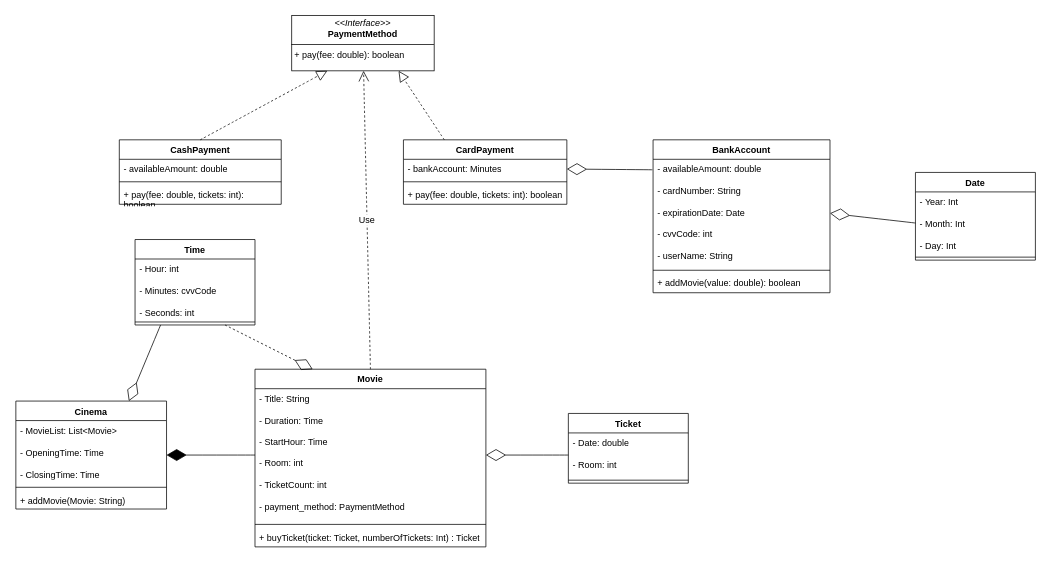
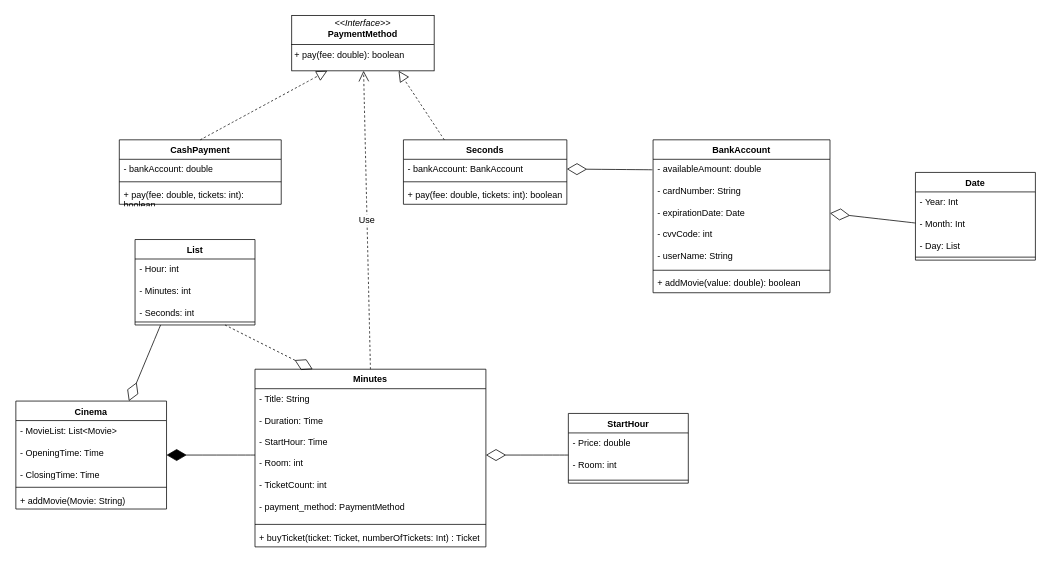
(485, 151) -> (485, 151)
(178, 170) -> (172, 170)
(458, 170) -> (470, 170)
(947, 214) -> (947, 214)
(195, 250) -> (195, 250)
(180, 281) -> (170, 281)
(370, 380) -> (370, 380)
(628, 424) -> (628, 424)
(603, 449) -> (605, 449)
